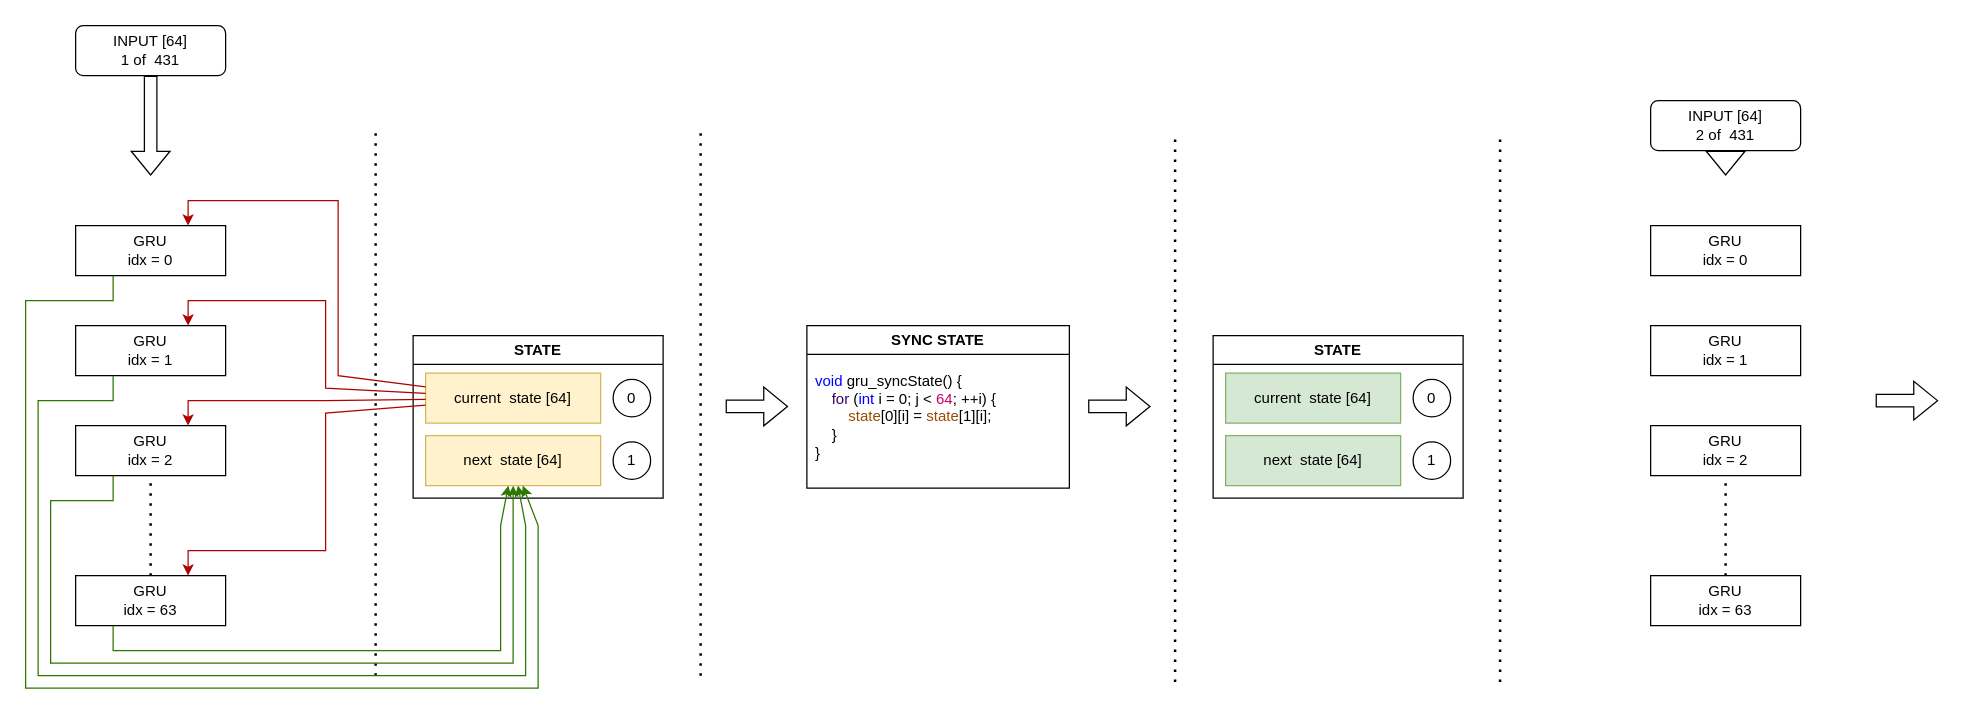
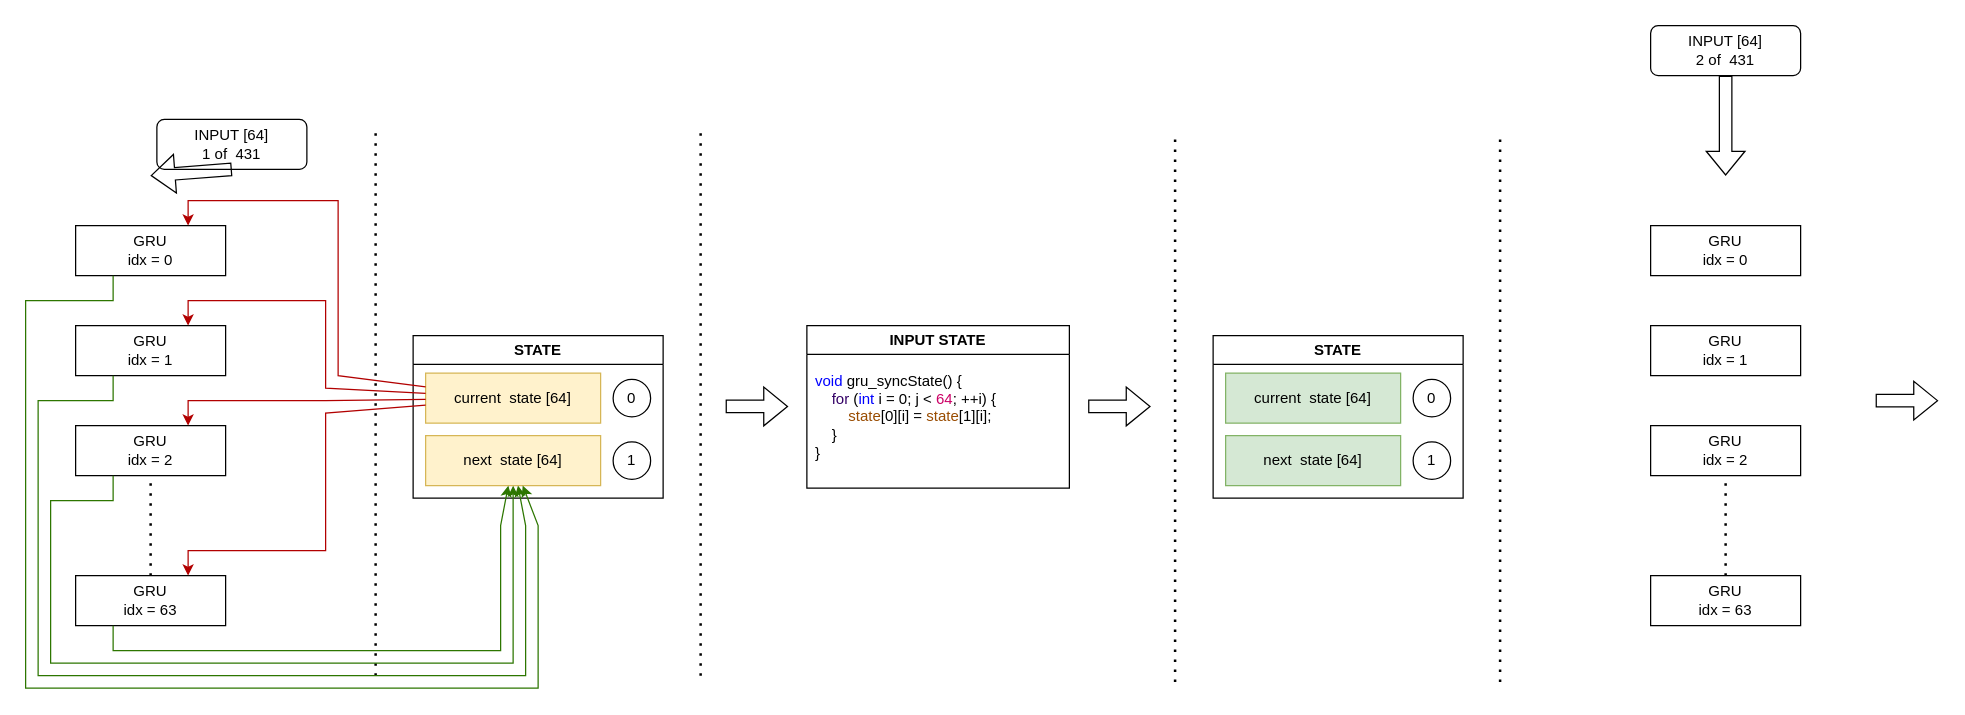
(151, 51) -> (232, 144)
(1726, 126) -> (1726, 51)
(938, 341) -> (938, 341)
